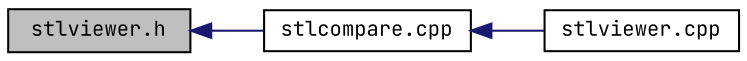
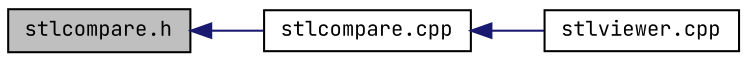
(99, 31) -> (99, 31)
